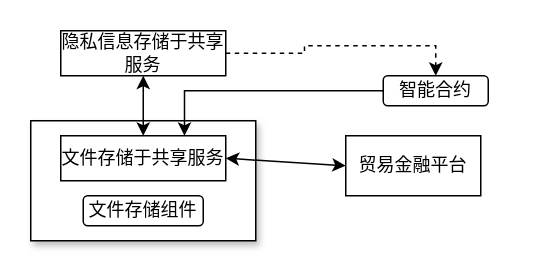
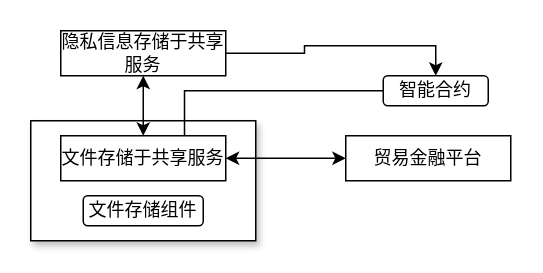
(336, 46) -> (336, 46)
(185, 124) -> (185, 128)
(413, 166) -> (428, 158)
